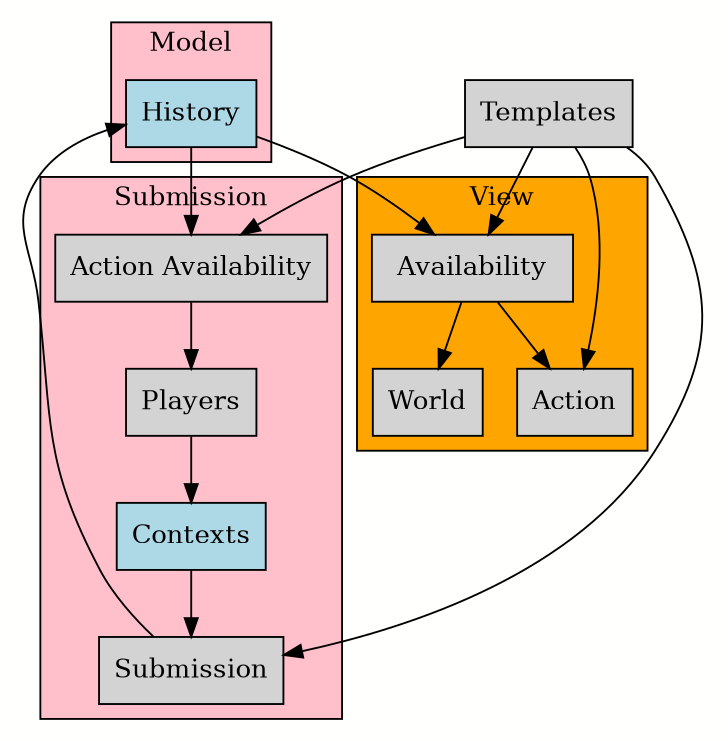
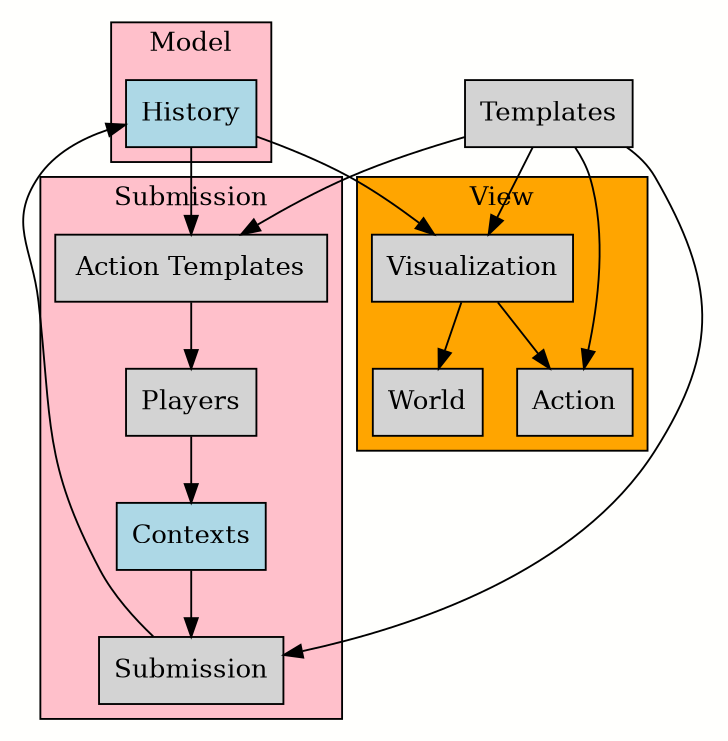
(191, 268) -> (191, 268)
(472, 268) -> (472, 268)
